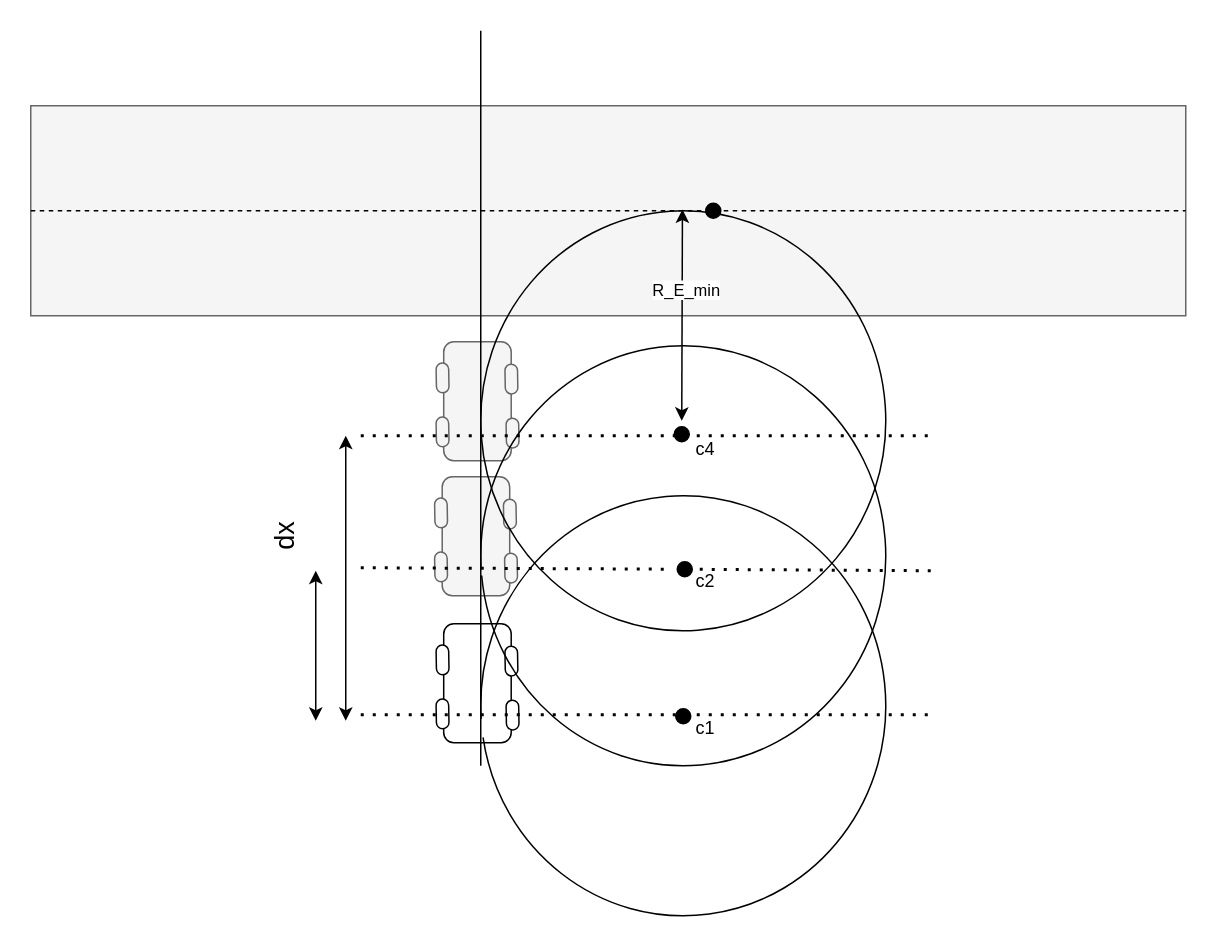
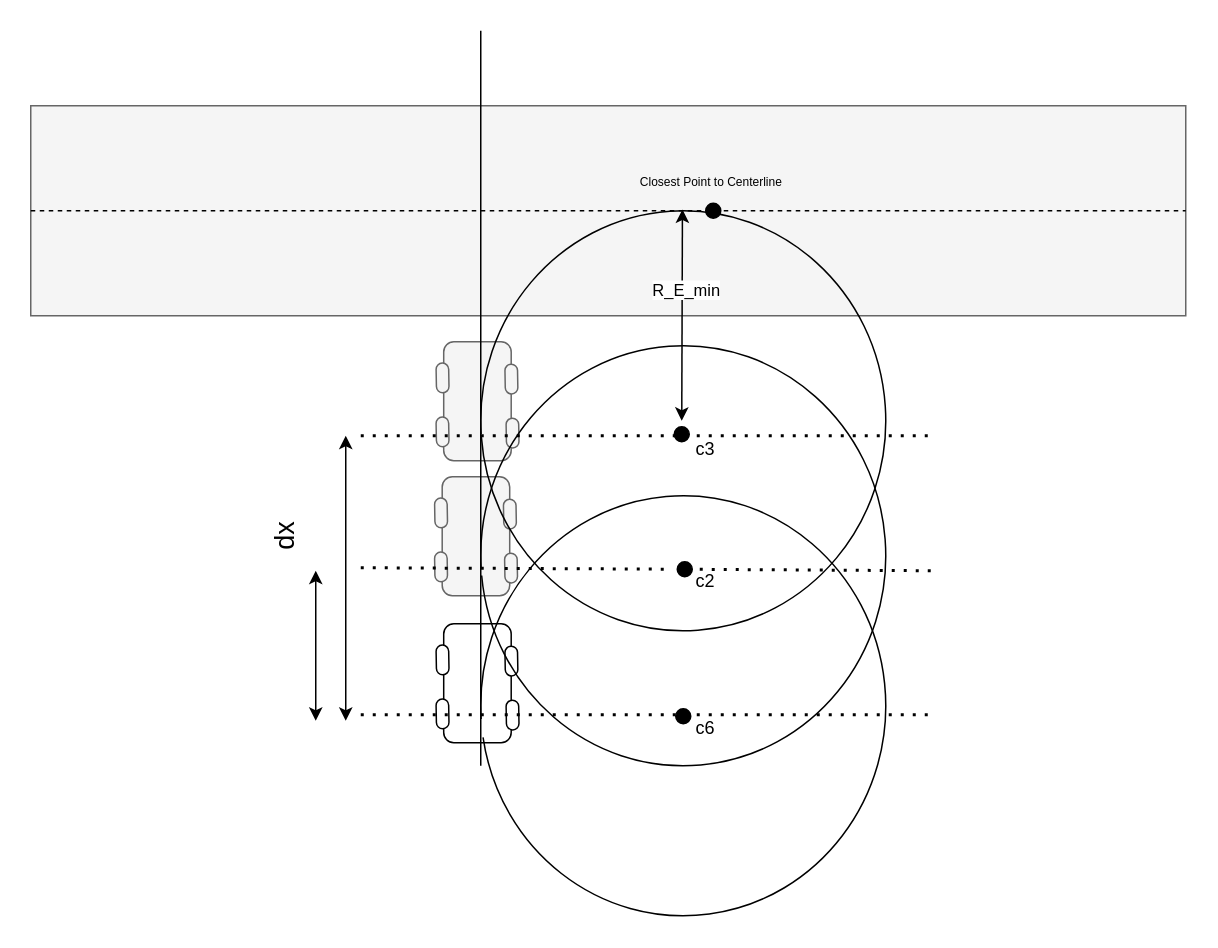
none -> (713, 181)
(706, 449) -> (706, 449)
(706, 728) -> (706, 728)
